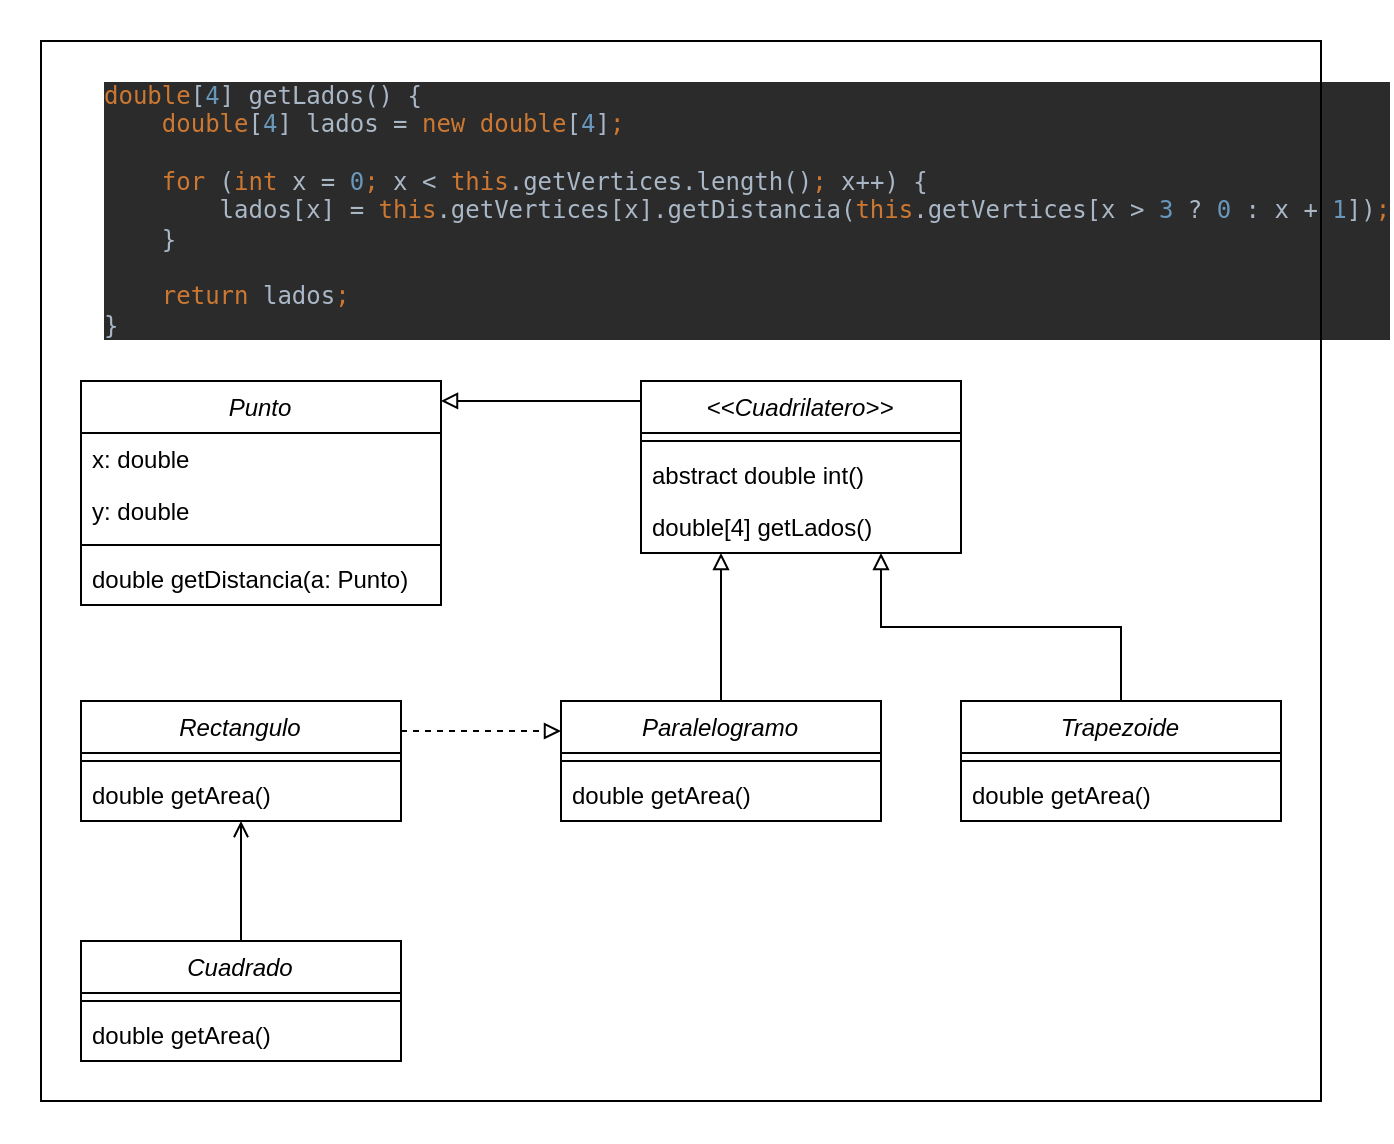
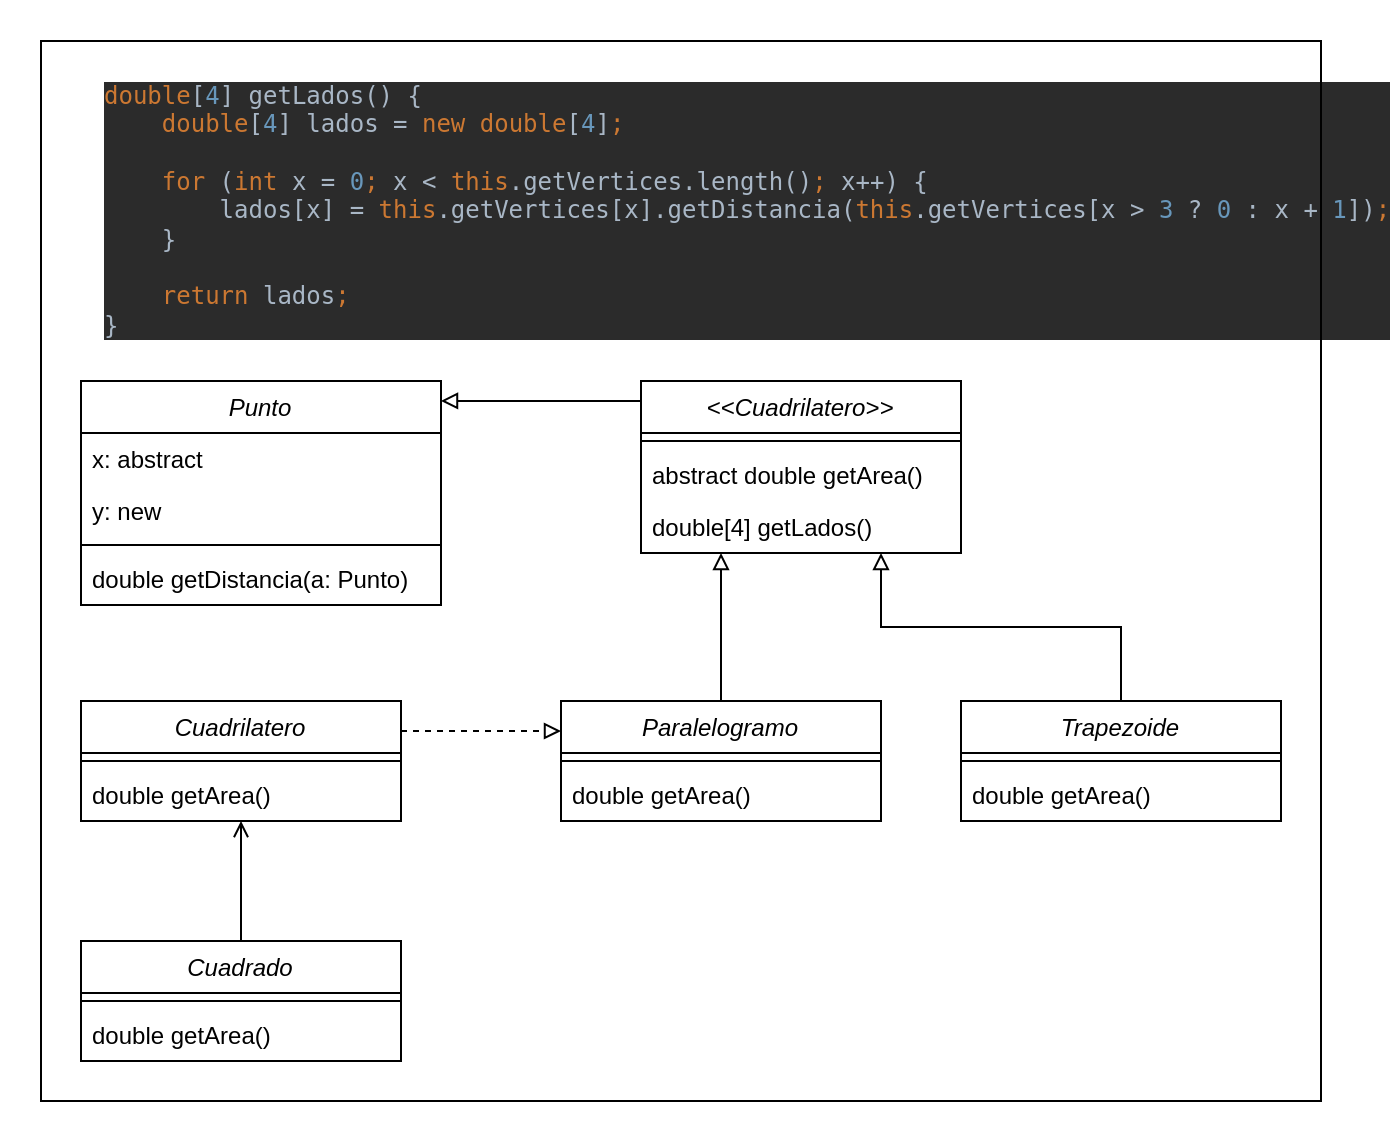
(143, 460) -> (160, 460)
(781, 476) -> (811, 476)
(143, 512) -> (126, 512)
(240, 728) -> (240, 728)
